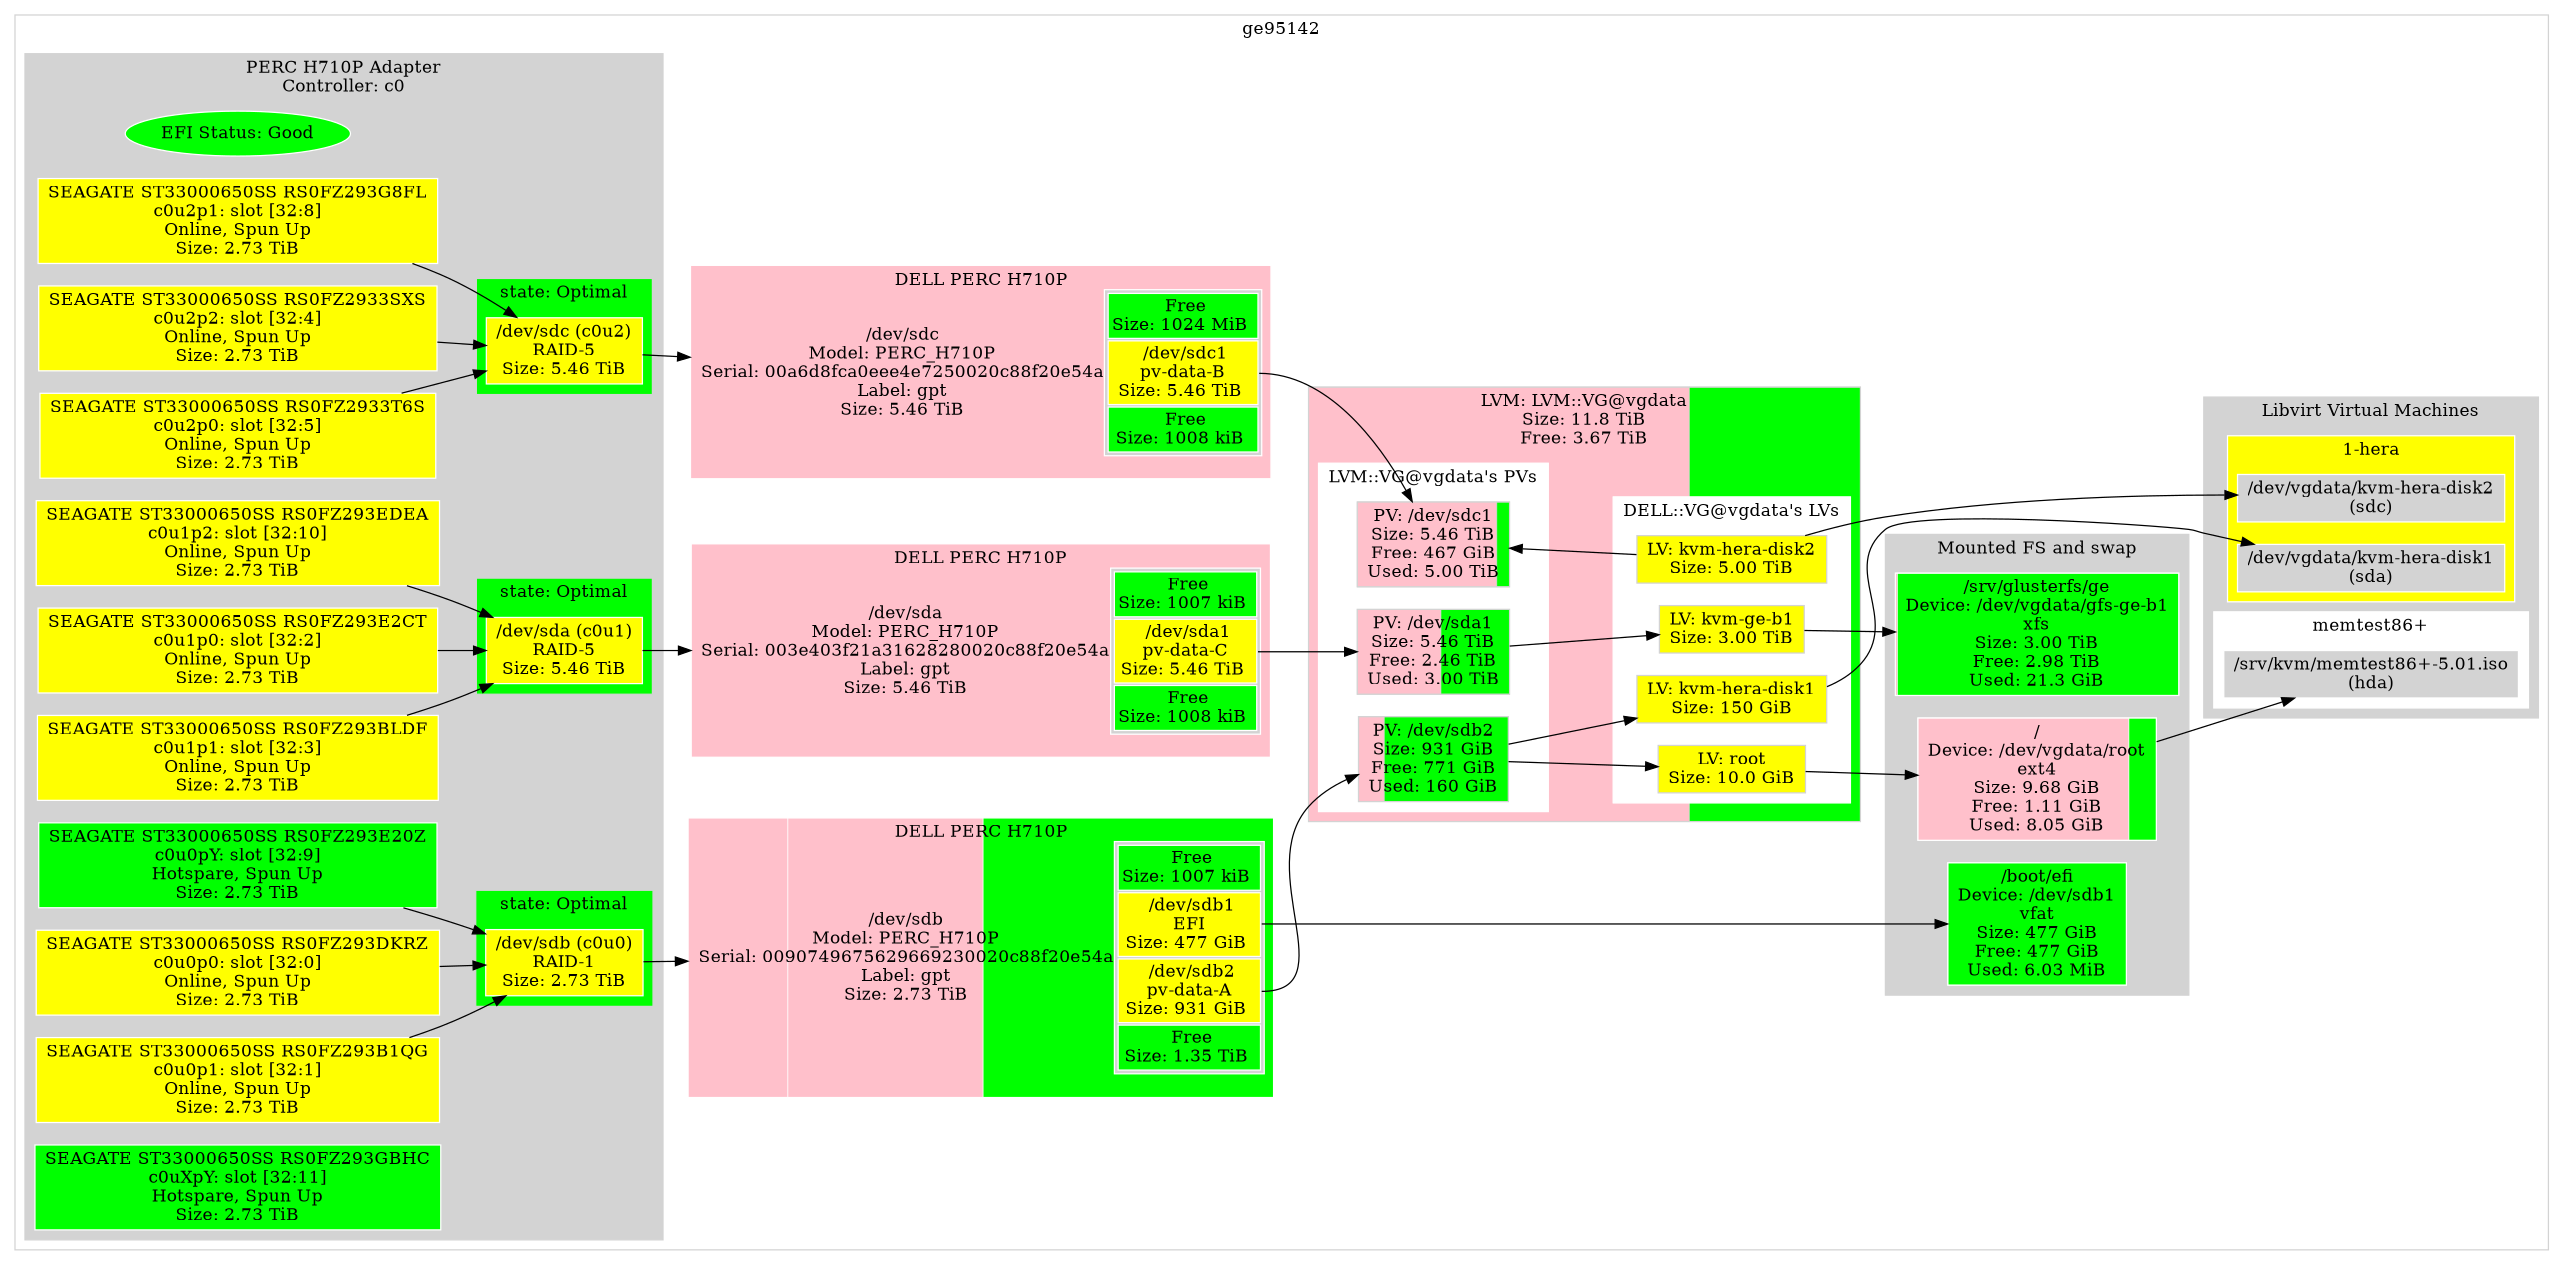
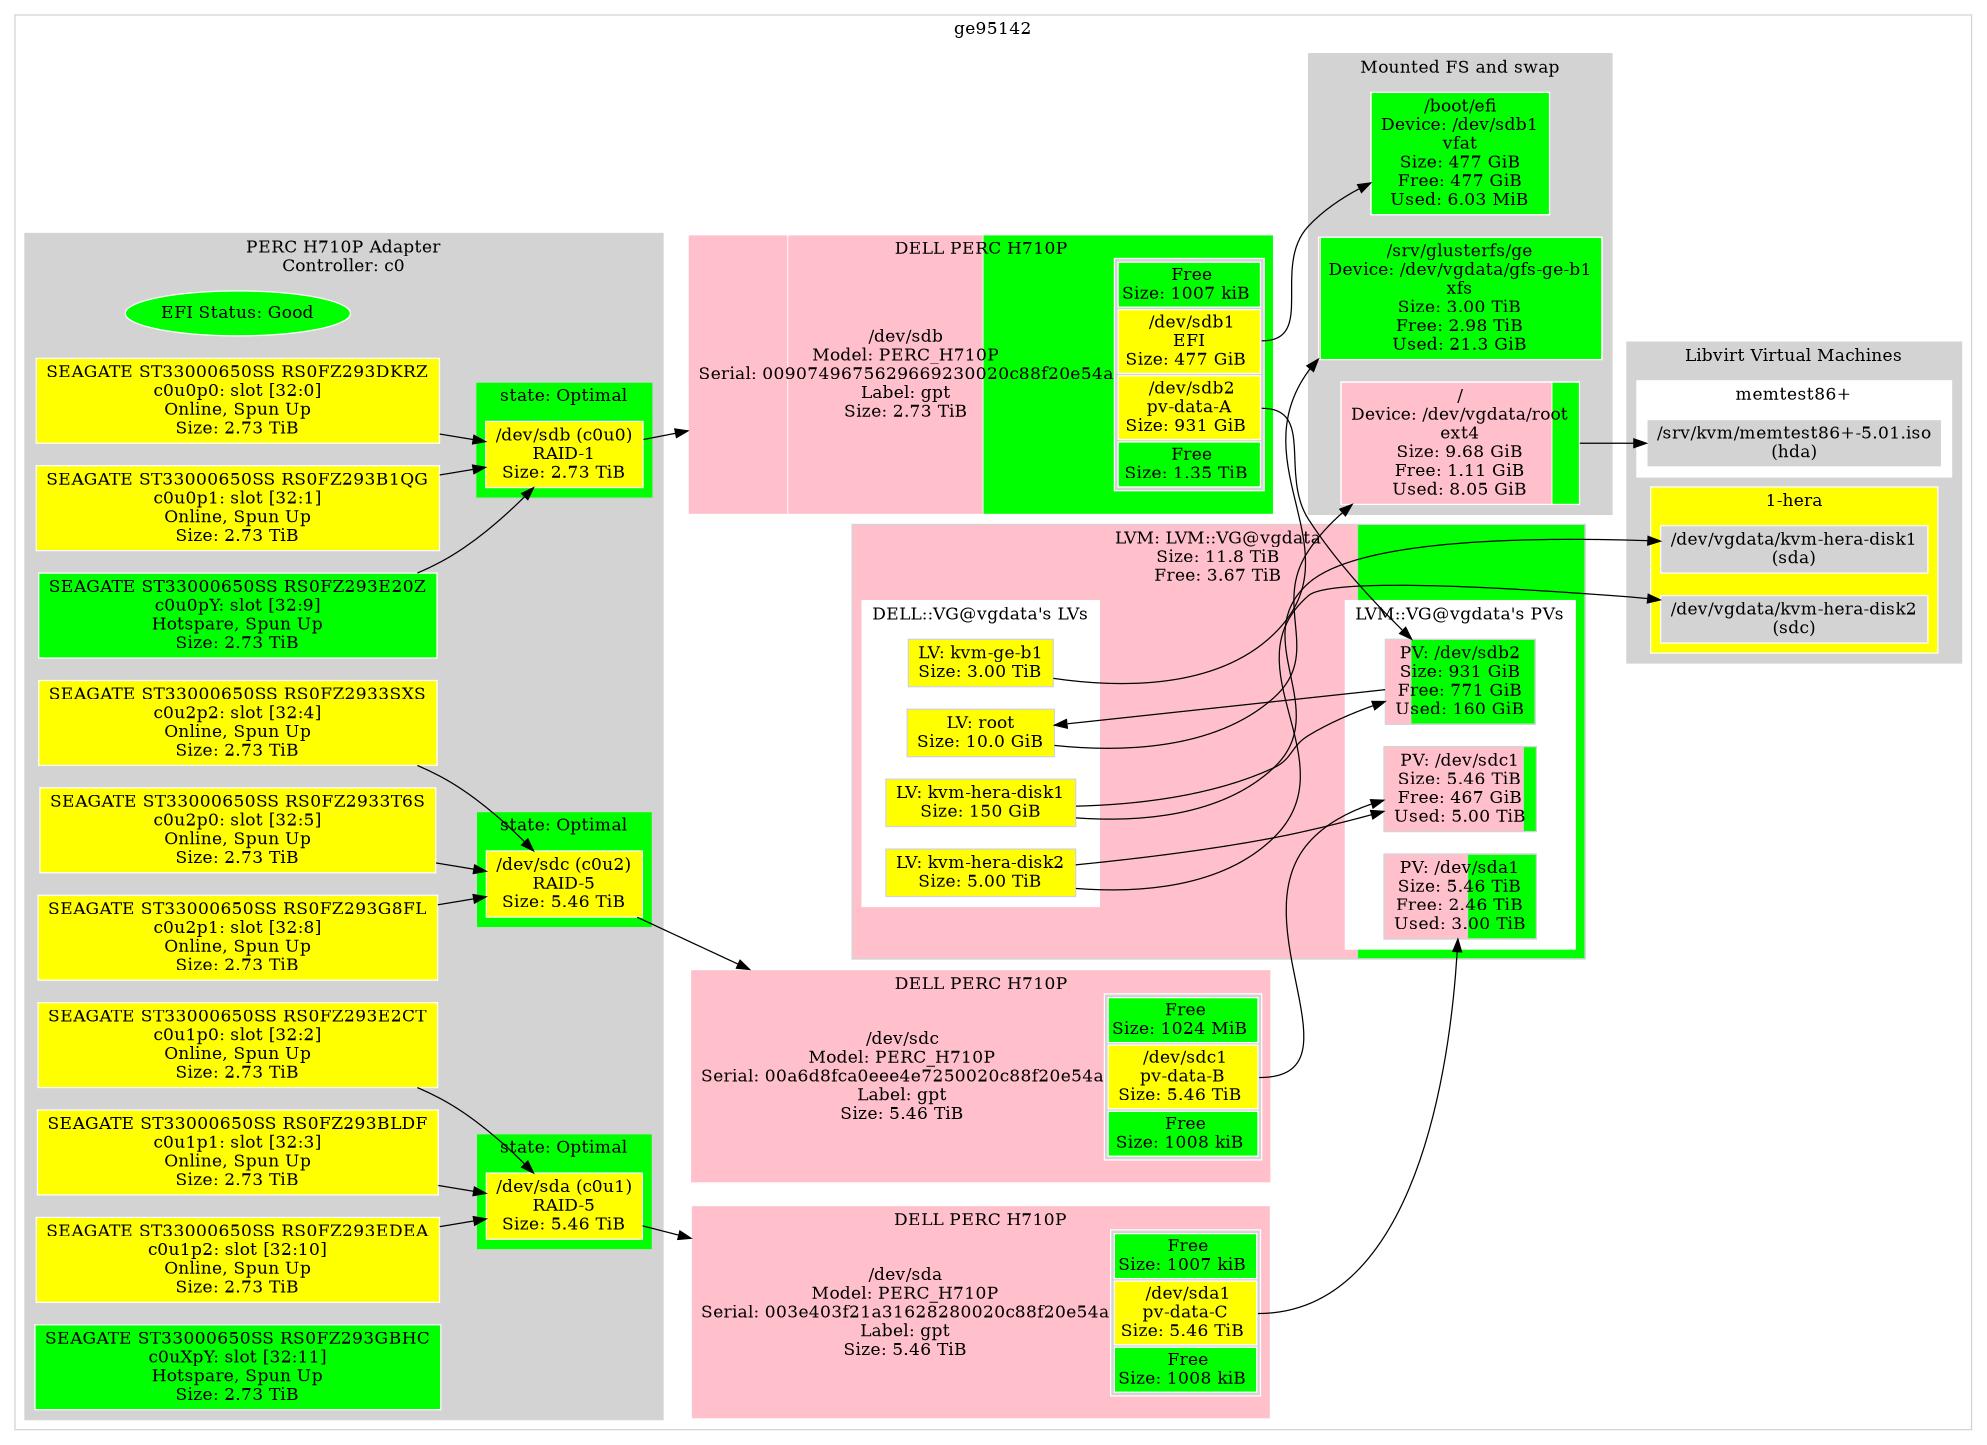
(1578, 641) -> none
(1567, 732) -> (1235, 783)
